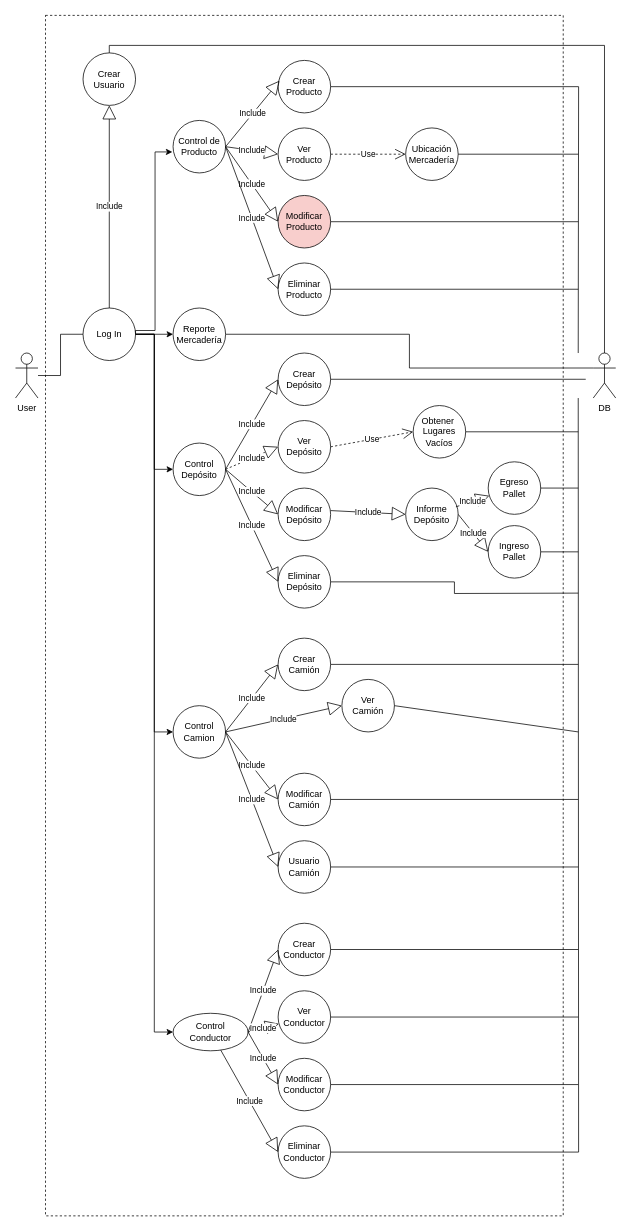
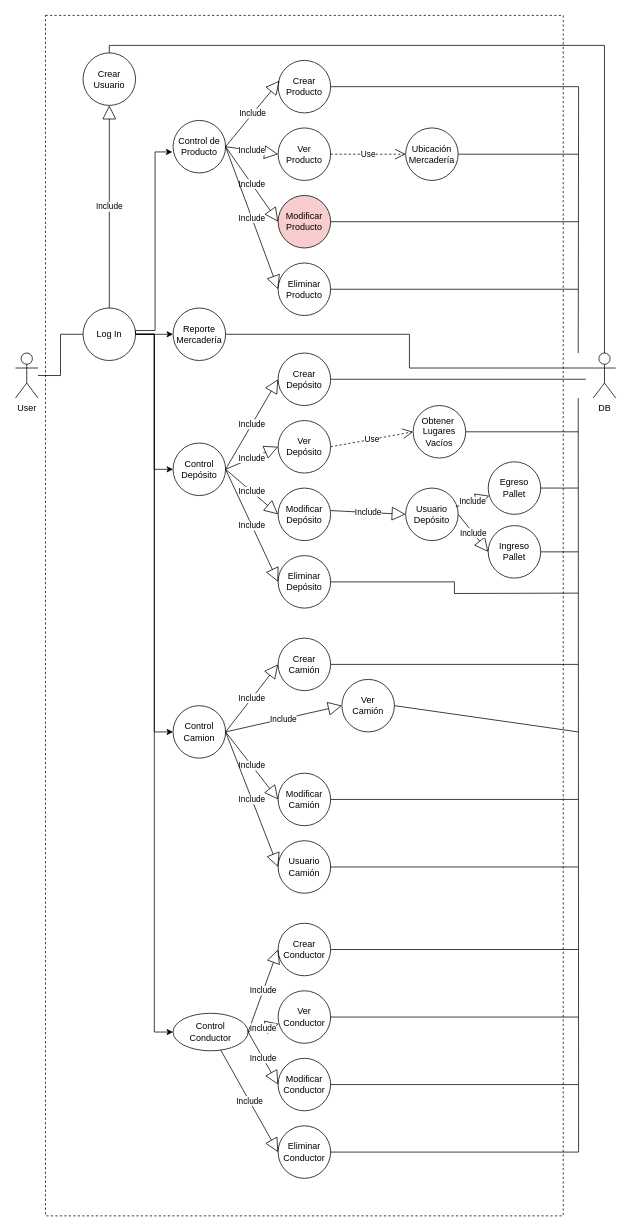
(234, 466) -> (234, 466)
(432, 514) -> (432, 514)
